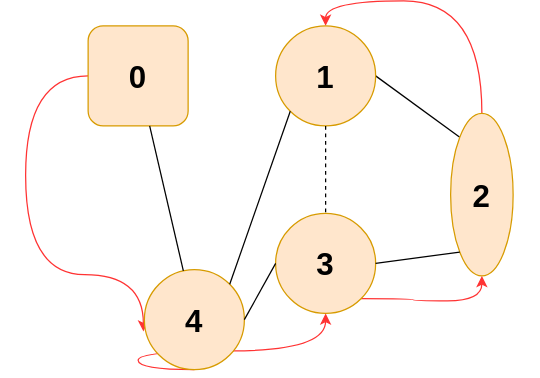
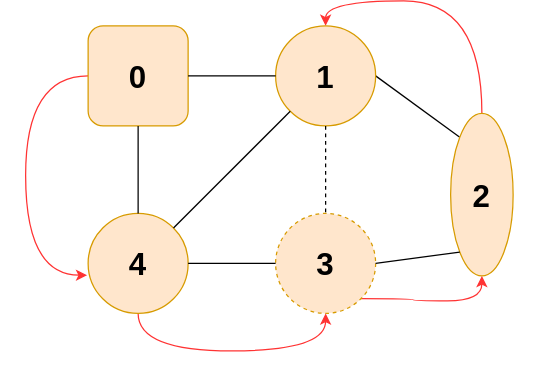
none -> (231, 76)
(326, 263) -> (326, 263)
(194, 319) -> (138, 263)
